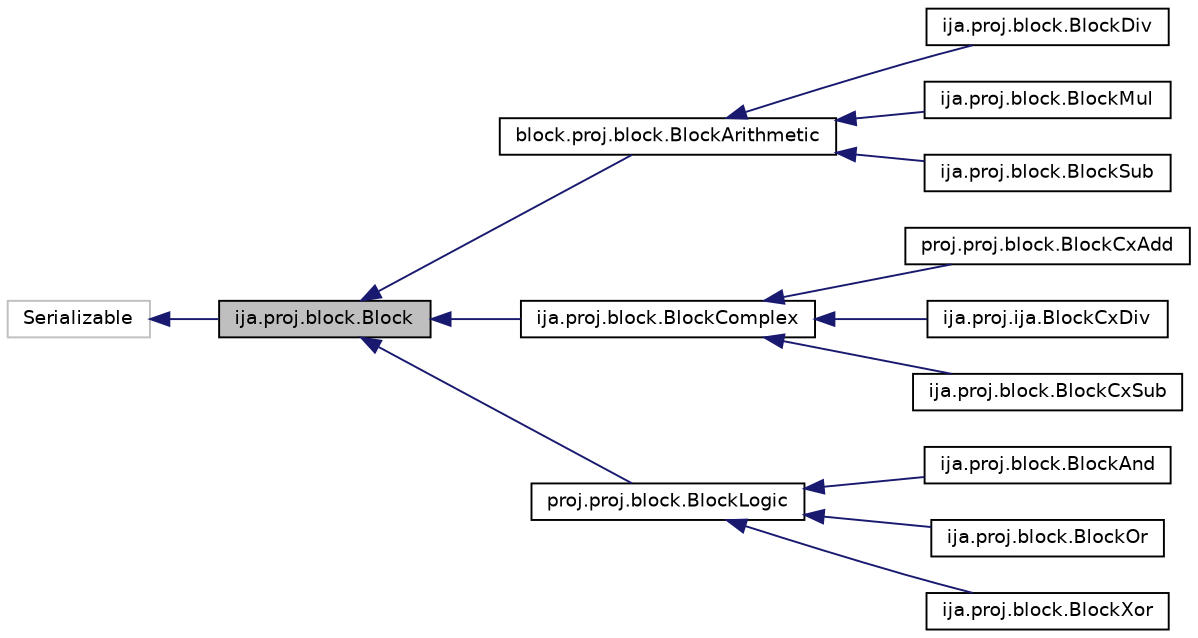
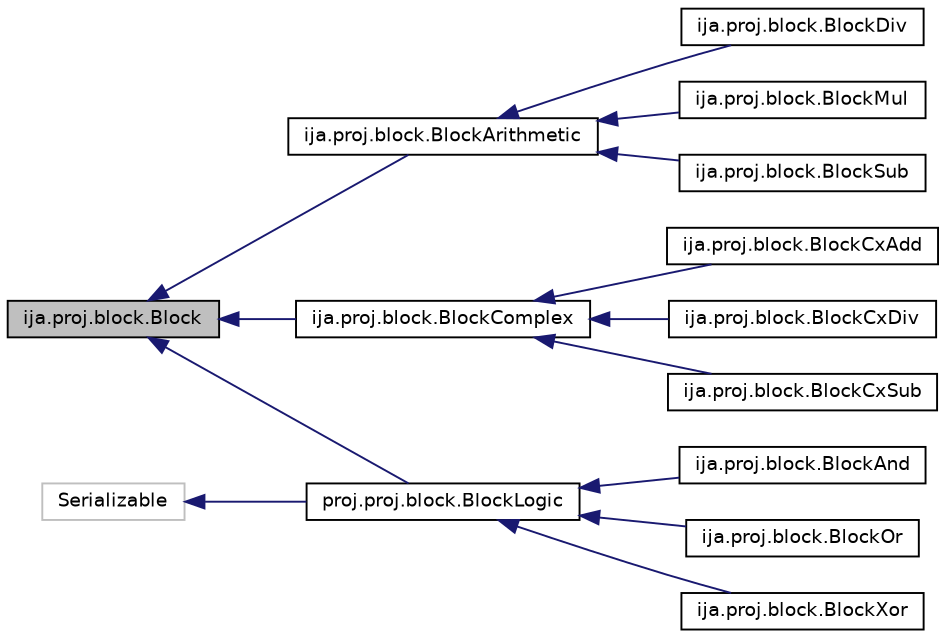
(668, 136) -> (443, 136)
(1048, 246) -> (803, 246)
(194, 319) -> (256, 502)
(1048, 319) -> (803, 319)
